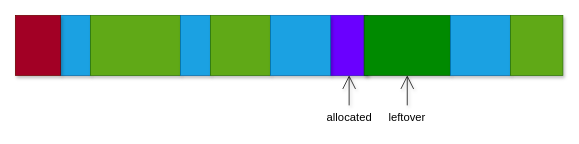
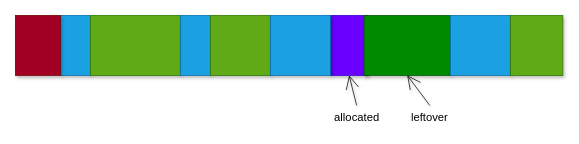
(349, 117) -> (357, 117)
(407, 117) -> (430, 117)
